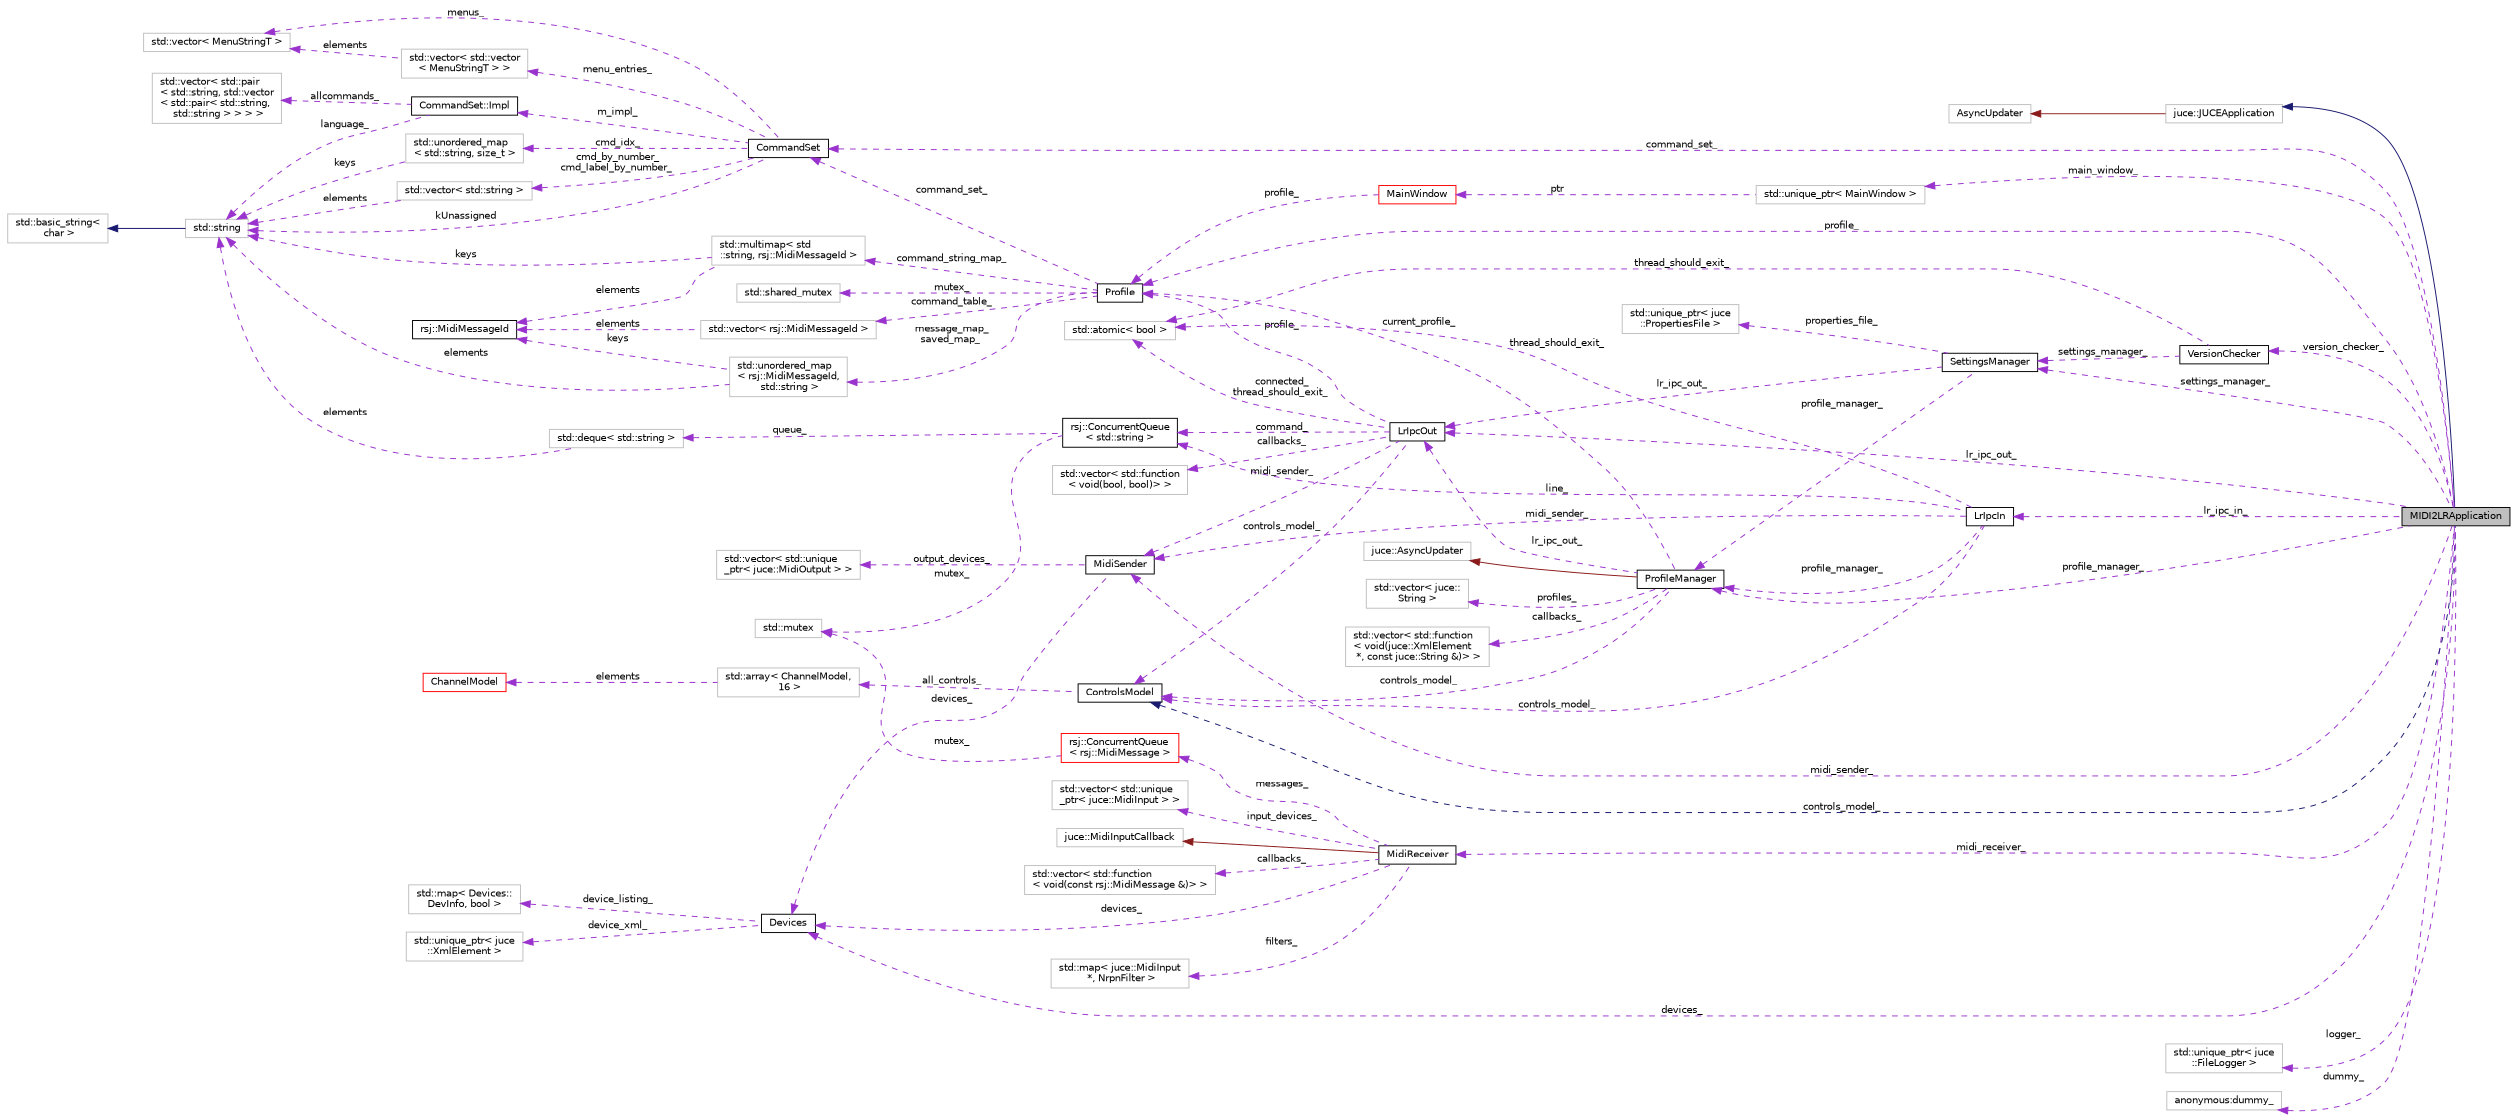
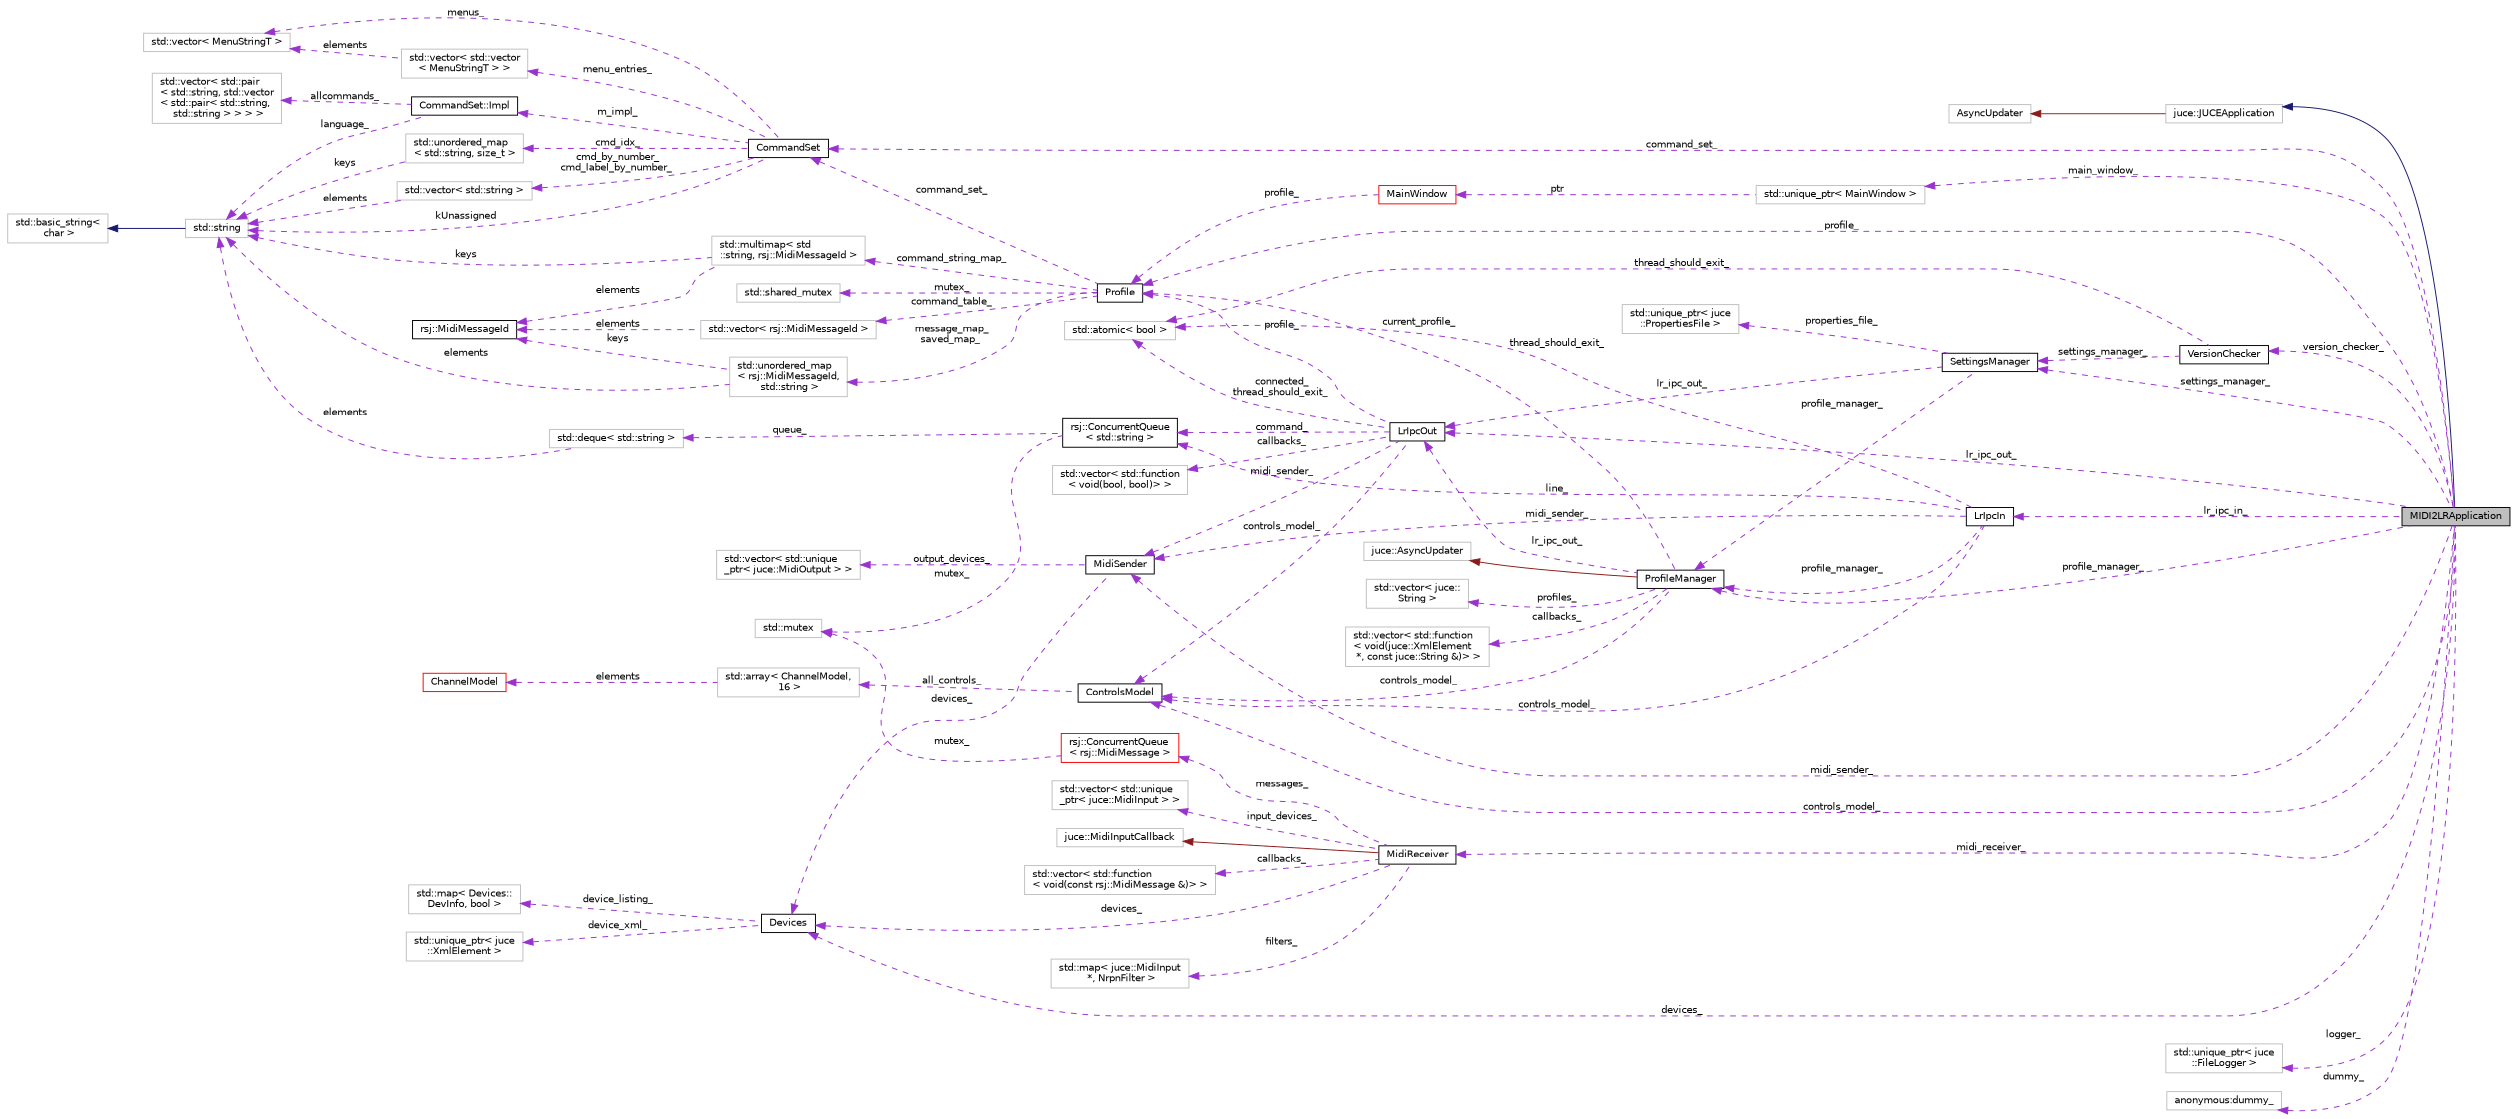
(1895, 813) -> (1895, 813)
